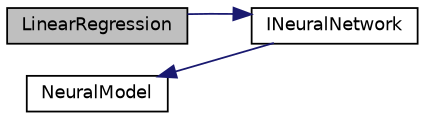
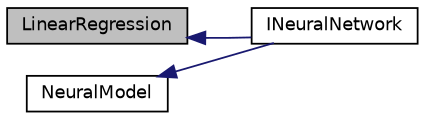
(210, 14) -> (228, 38)
